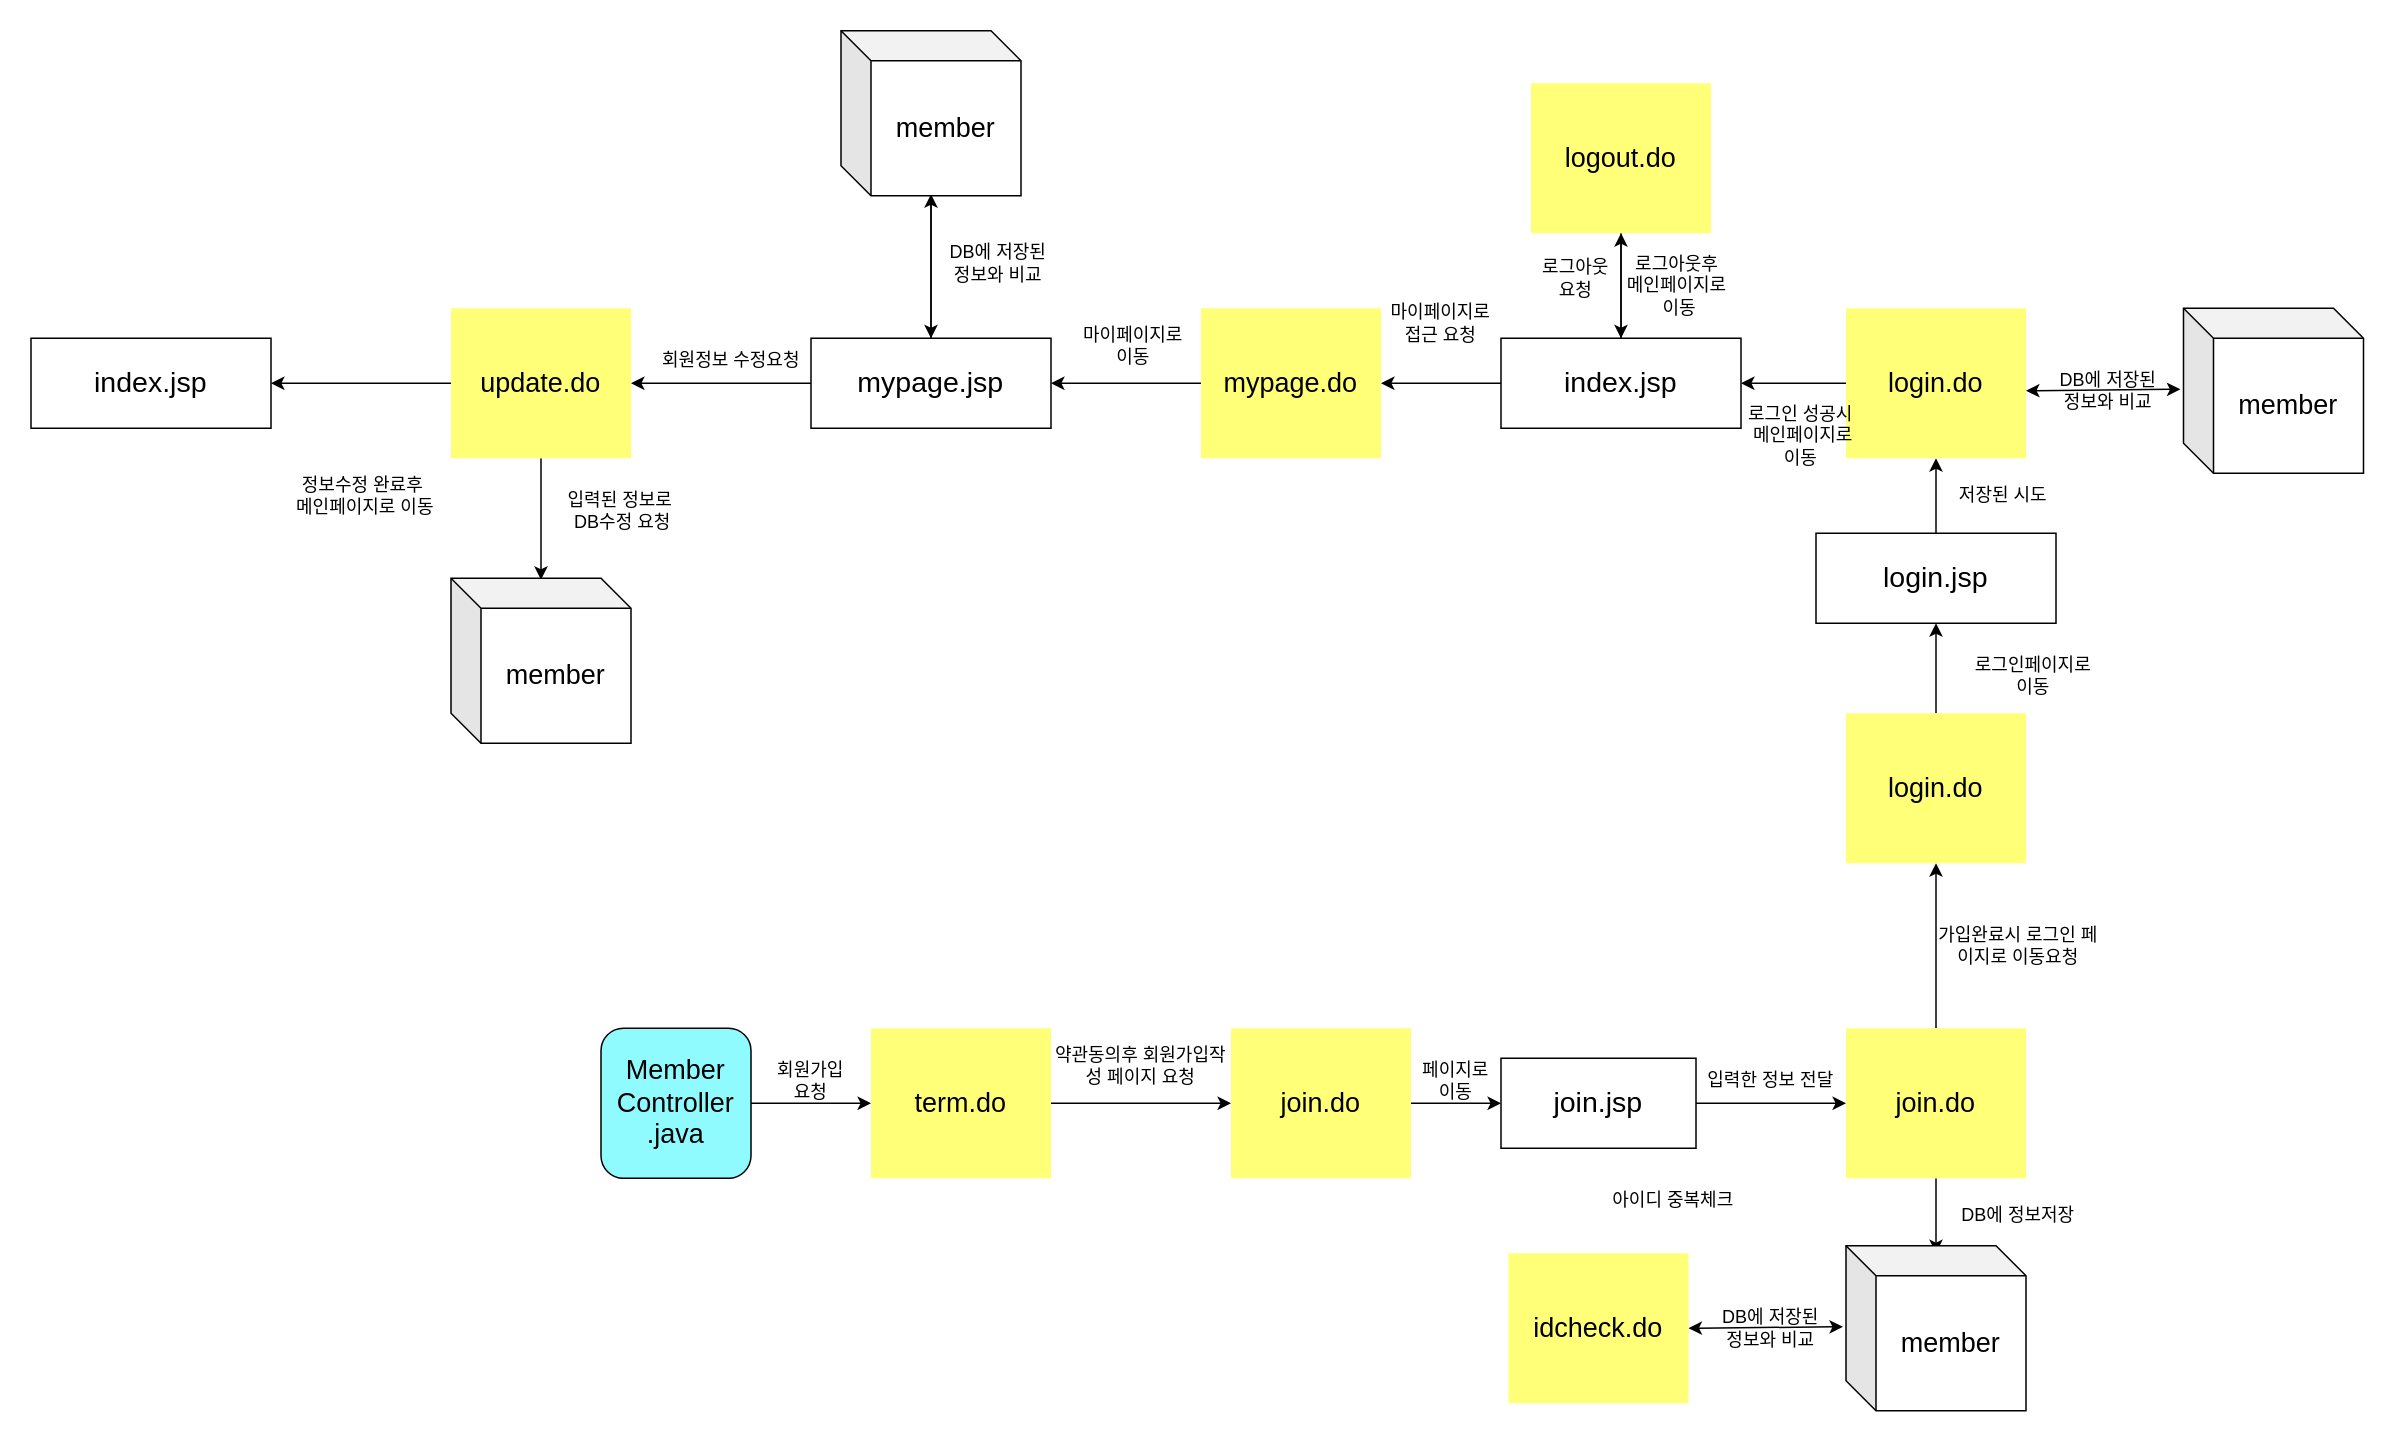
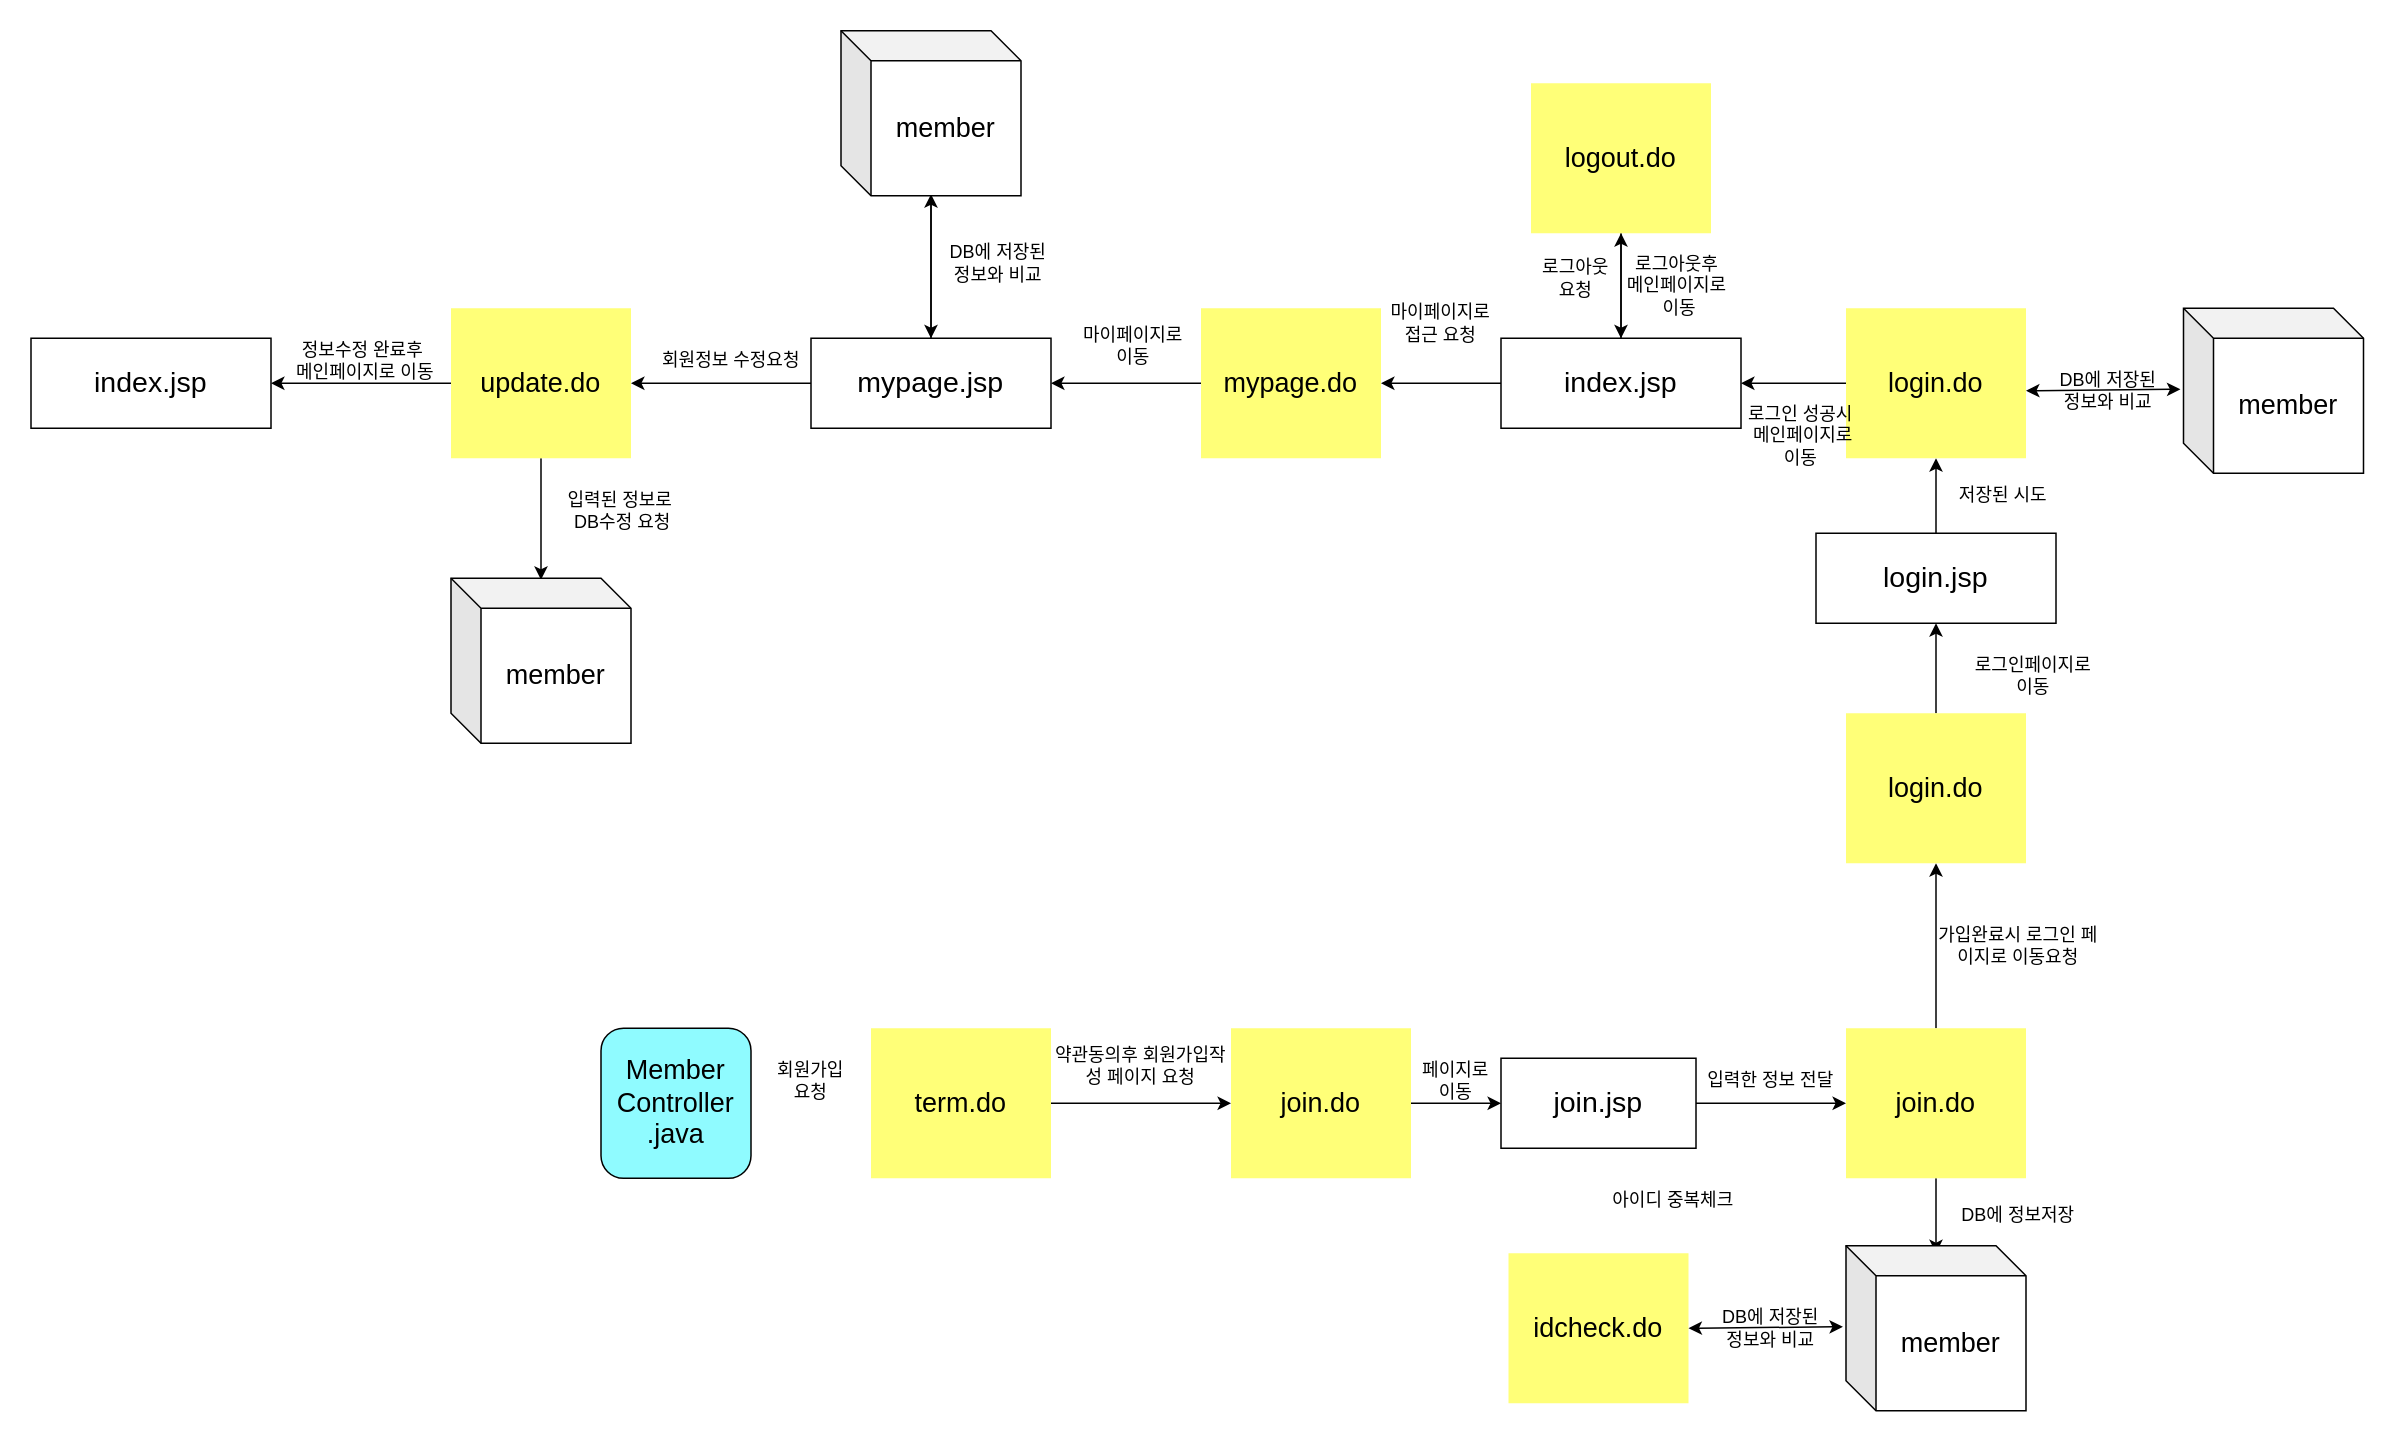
(365, 496) -> (365, 361)
(806, 1103) -> none
